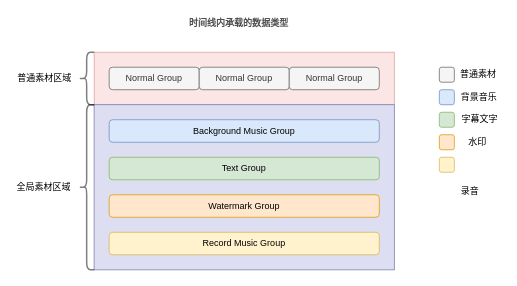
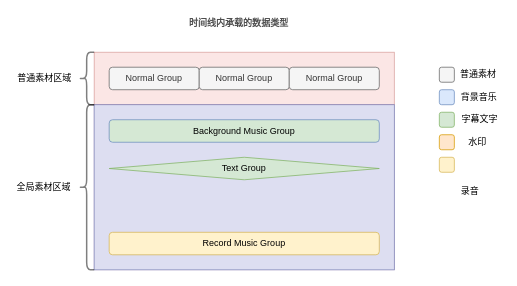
(244, 131) -> (244, 131)
(244, 168) -> (244, 168)
(244, 206) -> none
